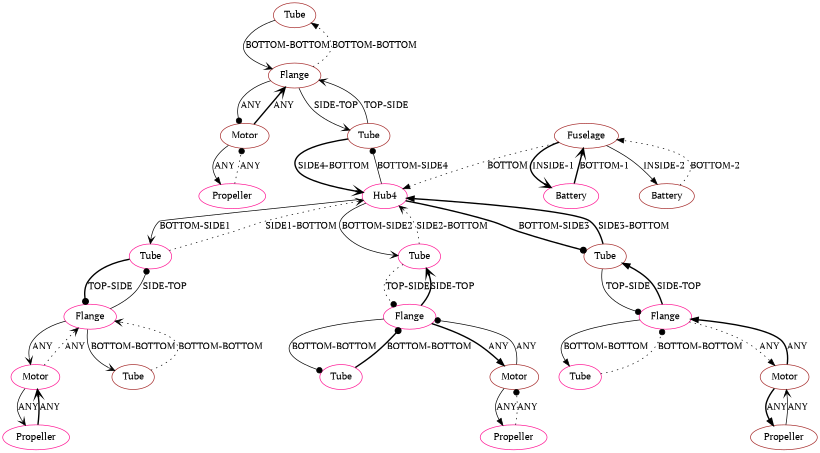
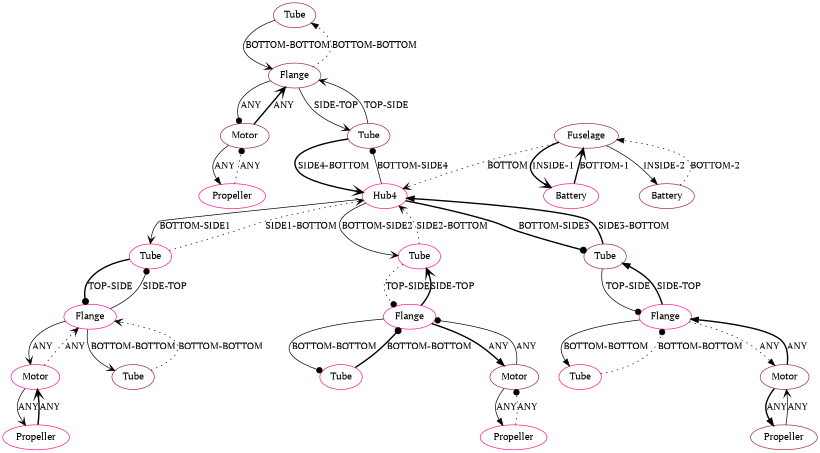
(484, 162) -> (484, 162)
